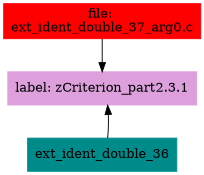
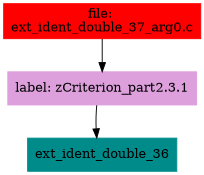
(108, 126) -> (96, 117)
